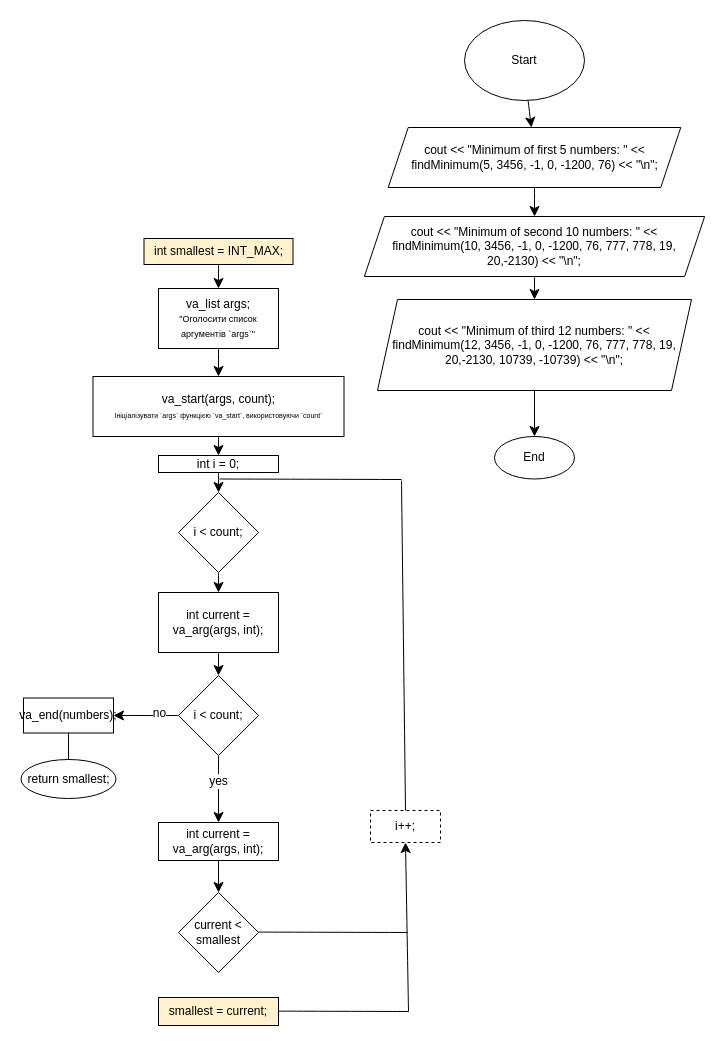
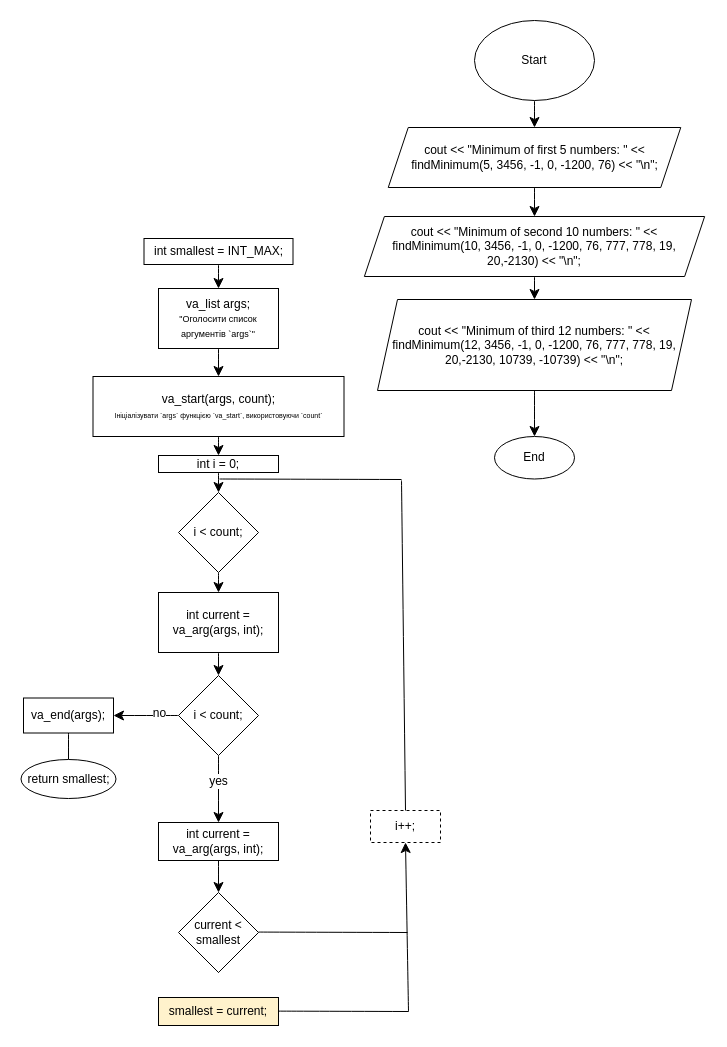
(525, 61) -> (535, 61)
(219, 252) -> (219, 252)
(69, 716) -> (69, 716)
